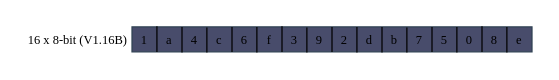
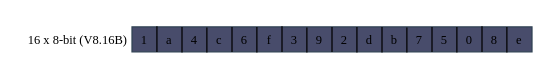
(87, 39) -> (87, 39)
